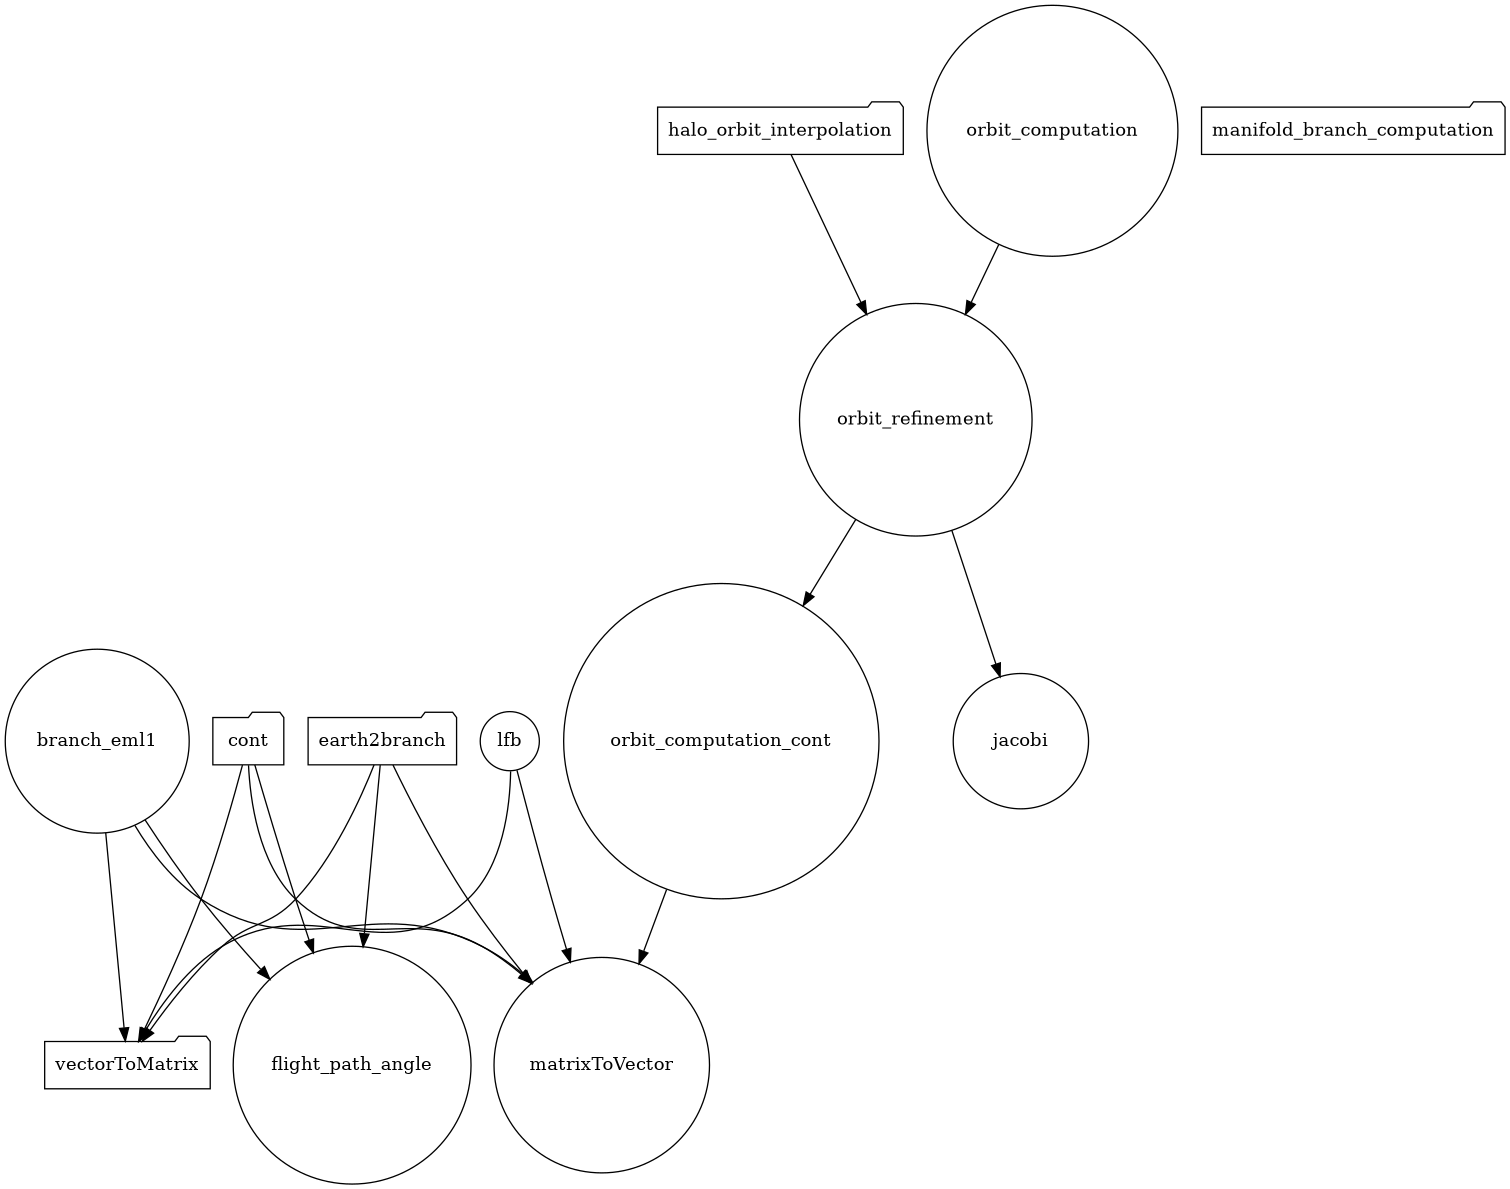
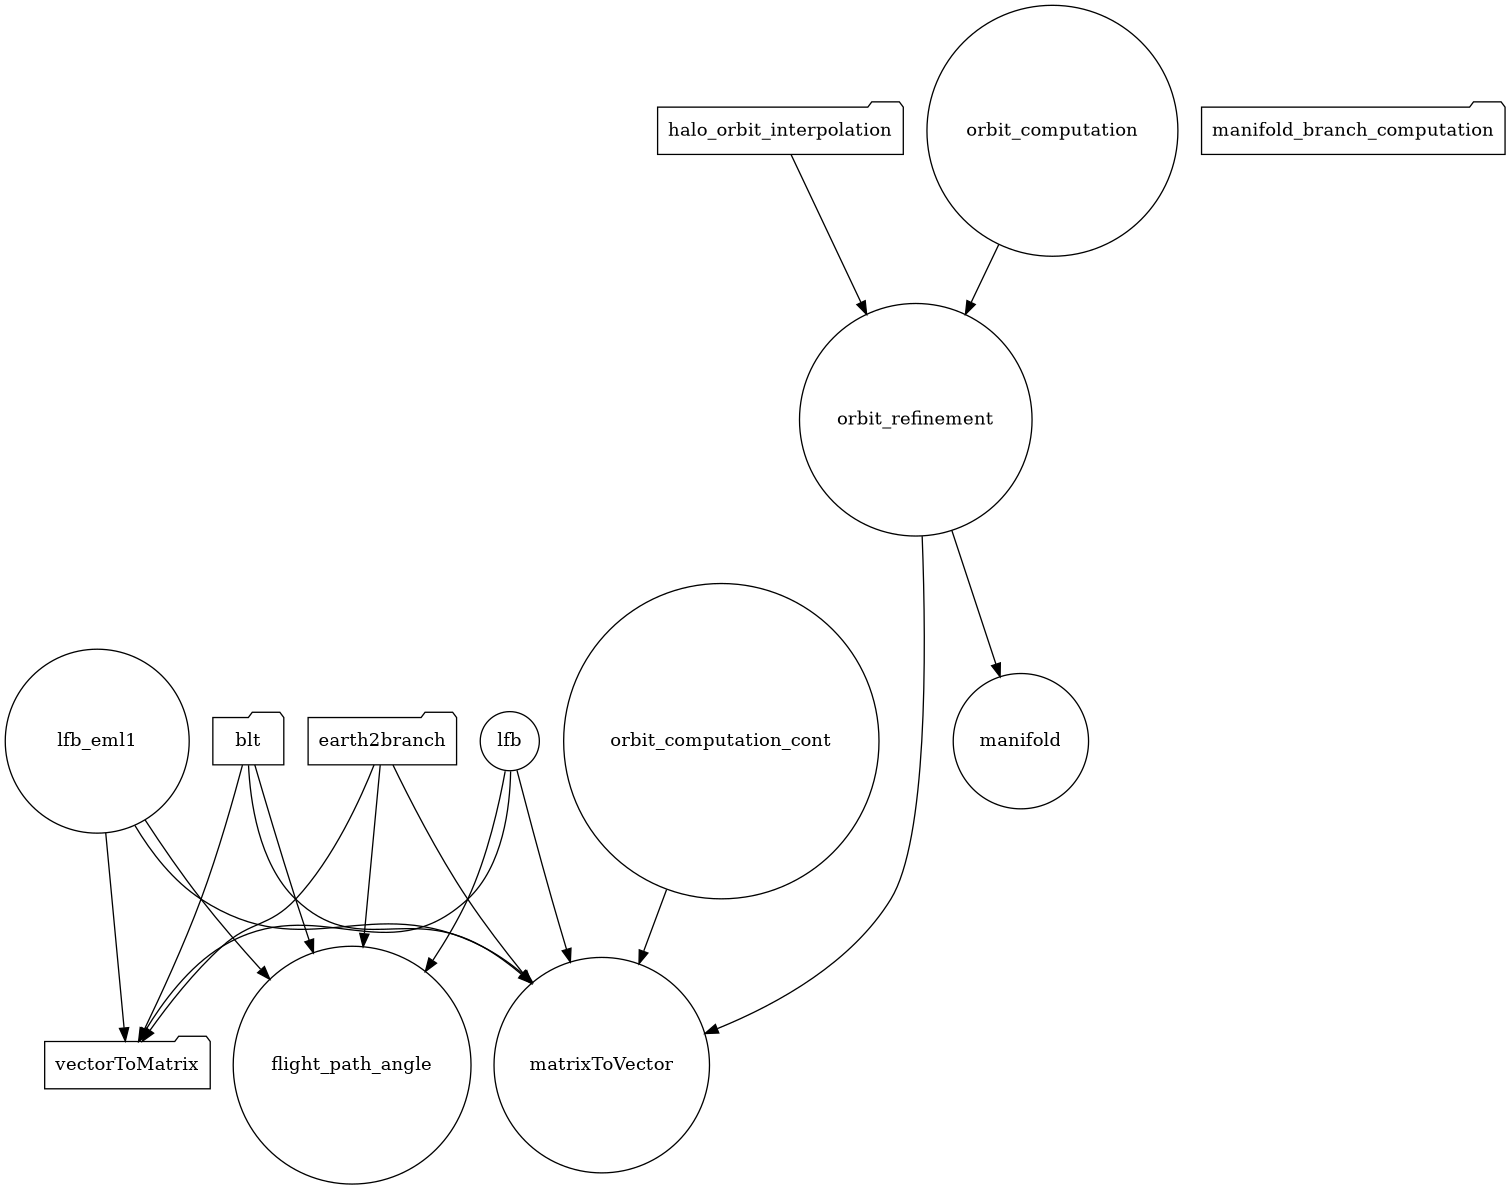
(833, 557) -> (912, 829)
(97, 741) -> (97, 741)
(248, 741) -> (248, 741)
(1021, 741) -> (1021, 741)
none -> (480, 870)
